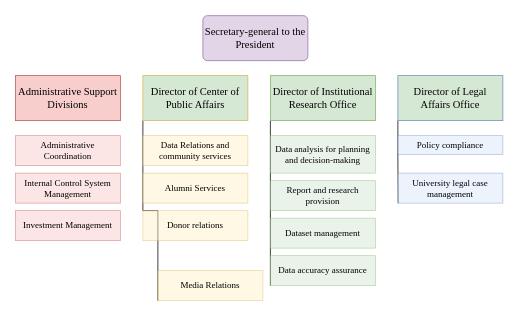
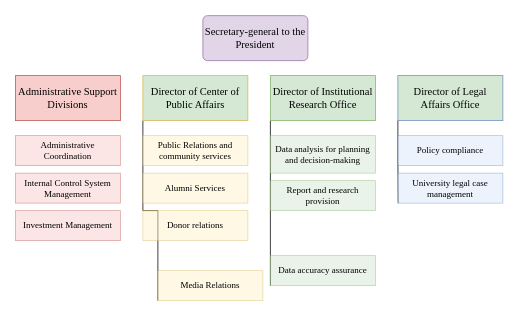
(450, 145) -> (450, 150)
(195, 150) -> (195, 150)
(323, 233) -> none
